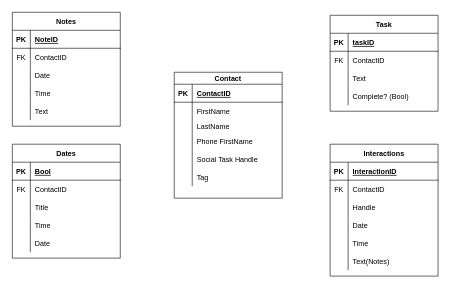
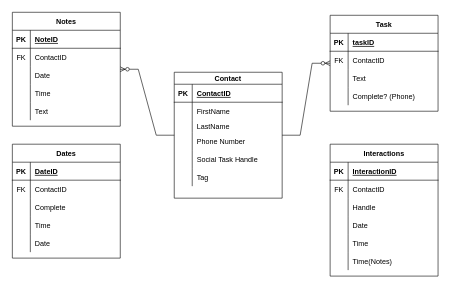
(382, 97) -> (385, 97)
none -> (306, 99)
none -> (147, 102)
(225, 142) -> (220, 142)
(42, 172) -> (47, 172)
(43, 208) -> (50, 208)
(375, 262) -> (374, 262)
